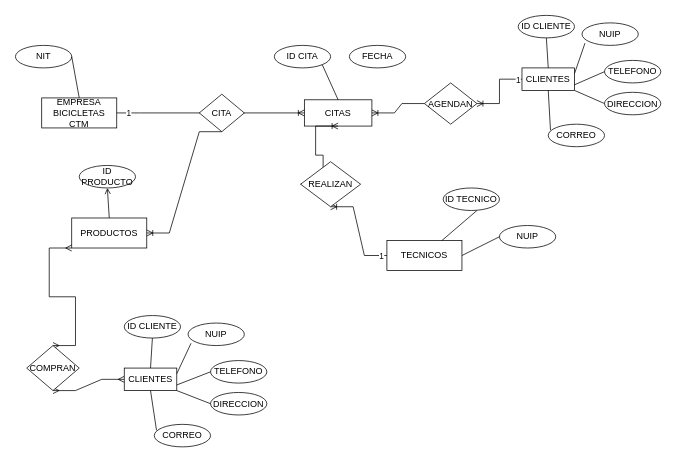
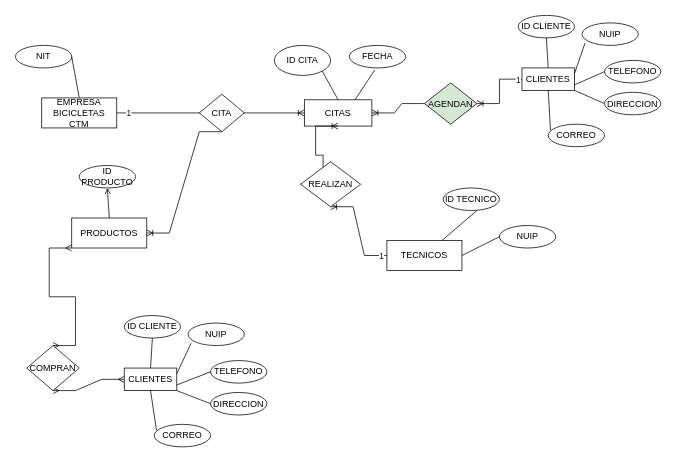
(302, 57) -> (302, 60)
none -> (365, 84)
(450, 104) -> (450, 104)
